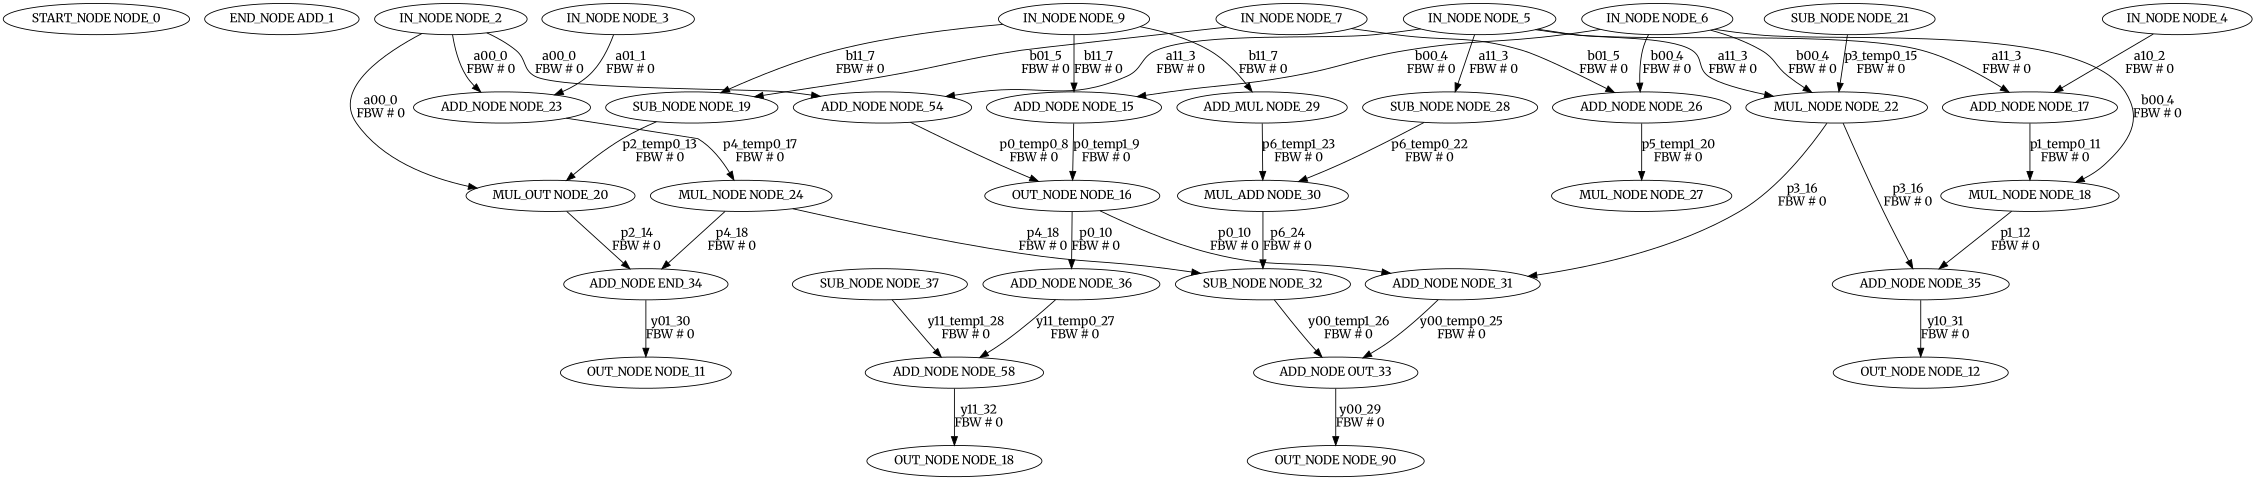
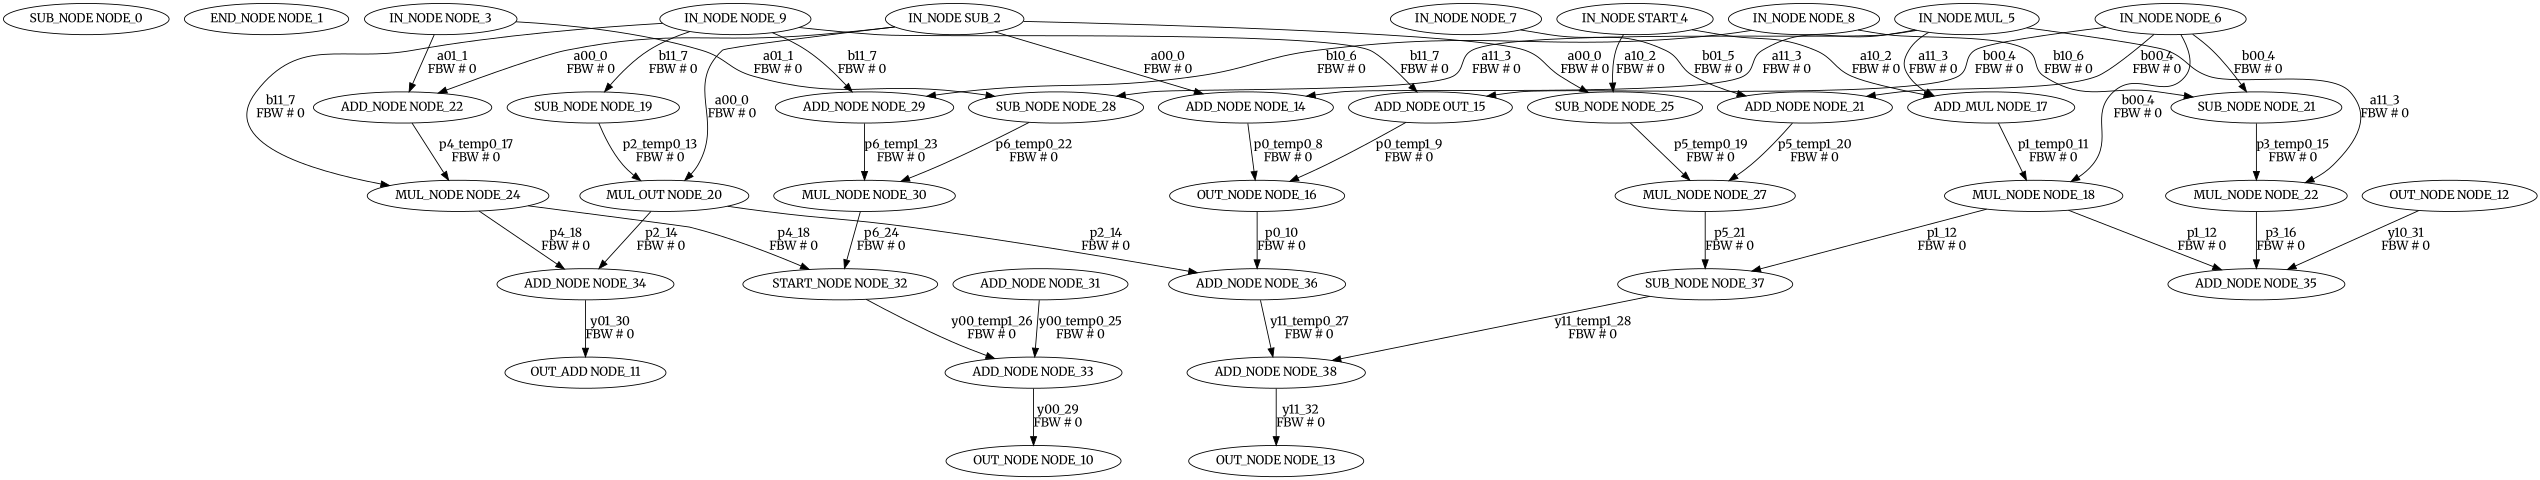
(96, 19) -> (86, 19)
(282, 19) -> (267, 19)
(451, 19) -> (955, 19)
(1480, 19) -> (1967, 19)
none -> (1804, 19)
(2177, 19) -> (1635, 19)
(1762, 51) -> (2219, 57)
none -> (362, 54)
(994, 55) -> none
none -> (747, 74)
(502, 107) -> (403, 107)
(882, 107) -> (1246, 107)
(1074, 107) -> (1430, 107)
(1262, 107) -> (865, 107)
none -> (1615, 107)
(1642, 107) -> (1805, 107)
(2030, 107) -> (1991, 107)
(1263, 196) -> (865, 196)
(1700, 231) -> none
none -> (959, 234)
none -> (1705, 236)
none -> (1874, 239)
(1237, 259) -> none
(646, 284) -> (585, 284)
(1263, 284) -> (840, 284)
(1921, 324) -> (2357, 238)
(646, 373) -> (585, 373)
(954, 373) -> (1276, 373)
(1336, 373) -> (1034, 373)
(954, 461) -> (1276, 461)
(1336, 461) -> (1034, 461)
